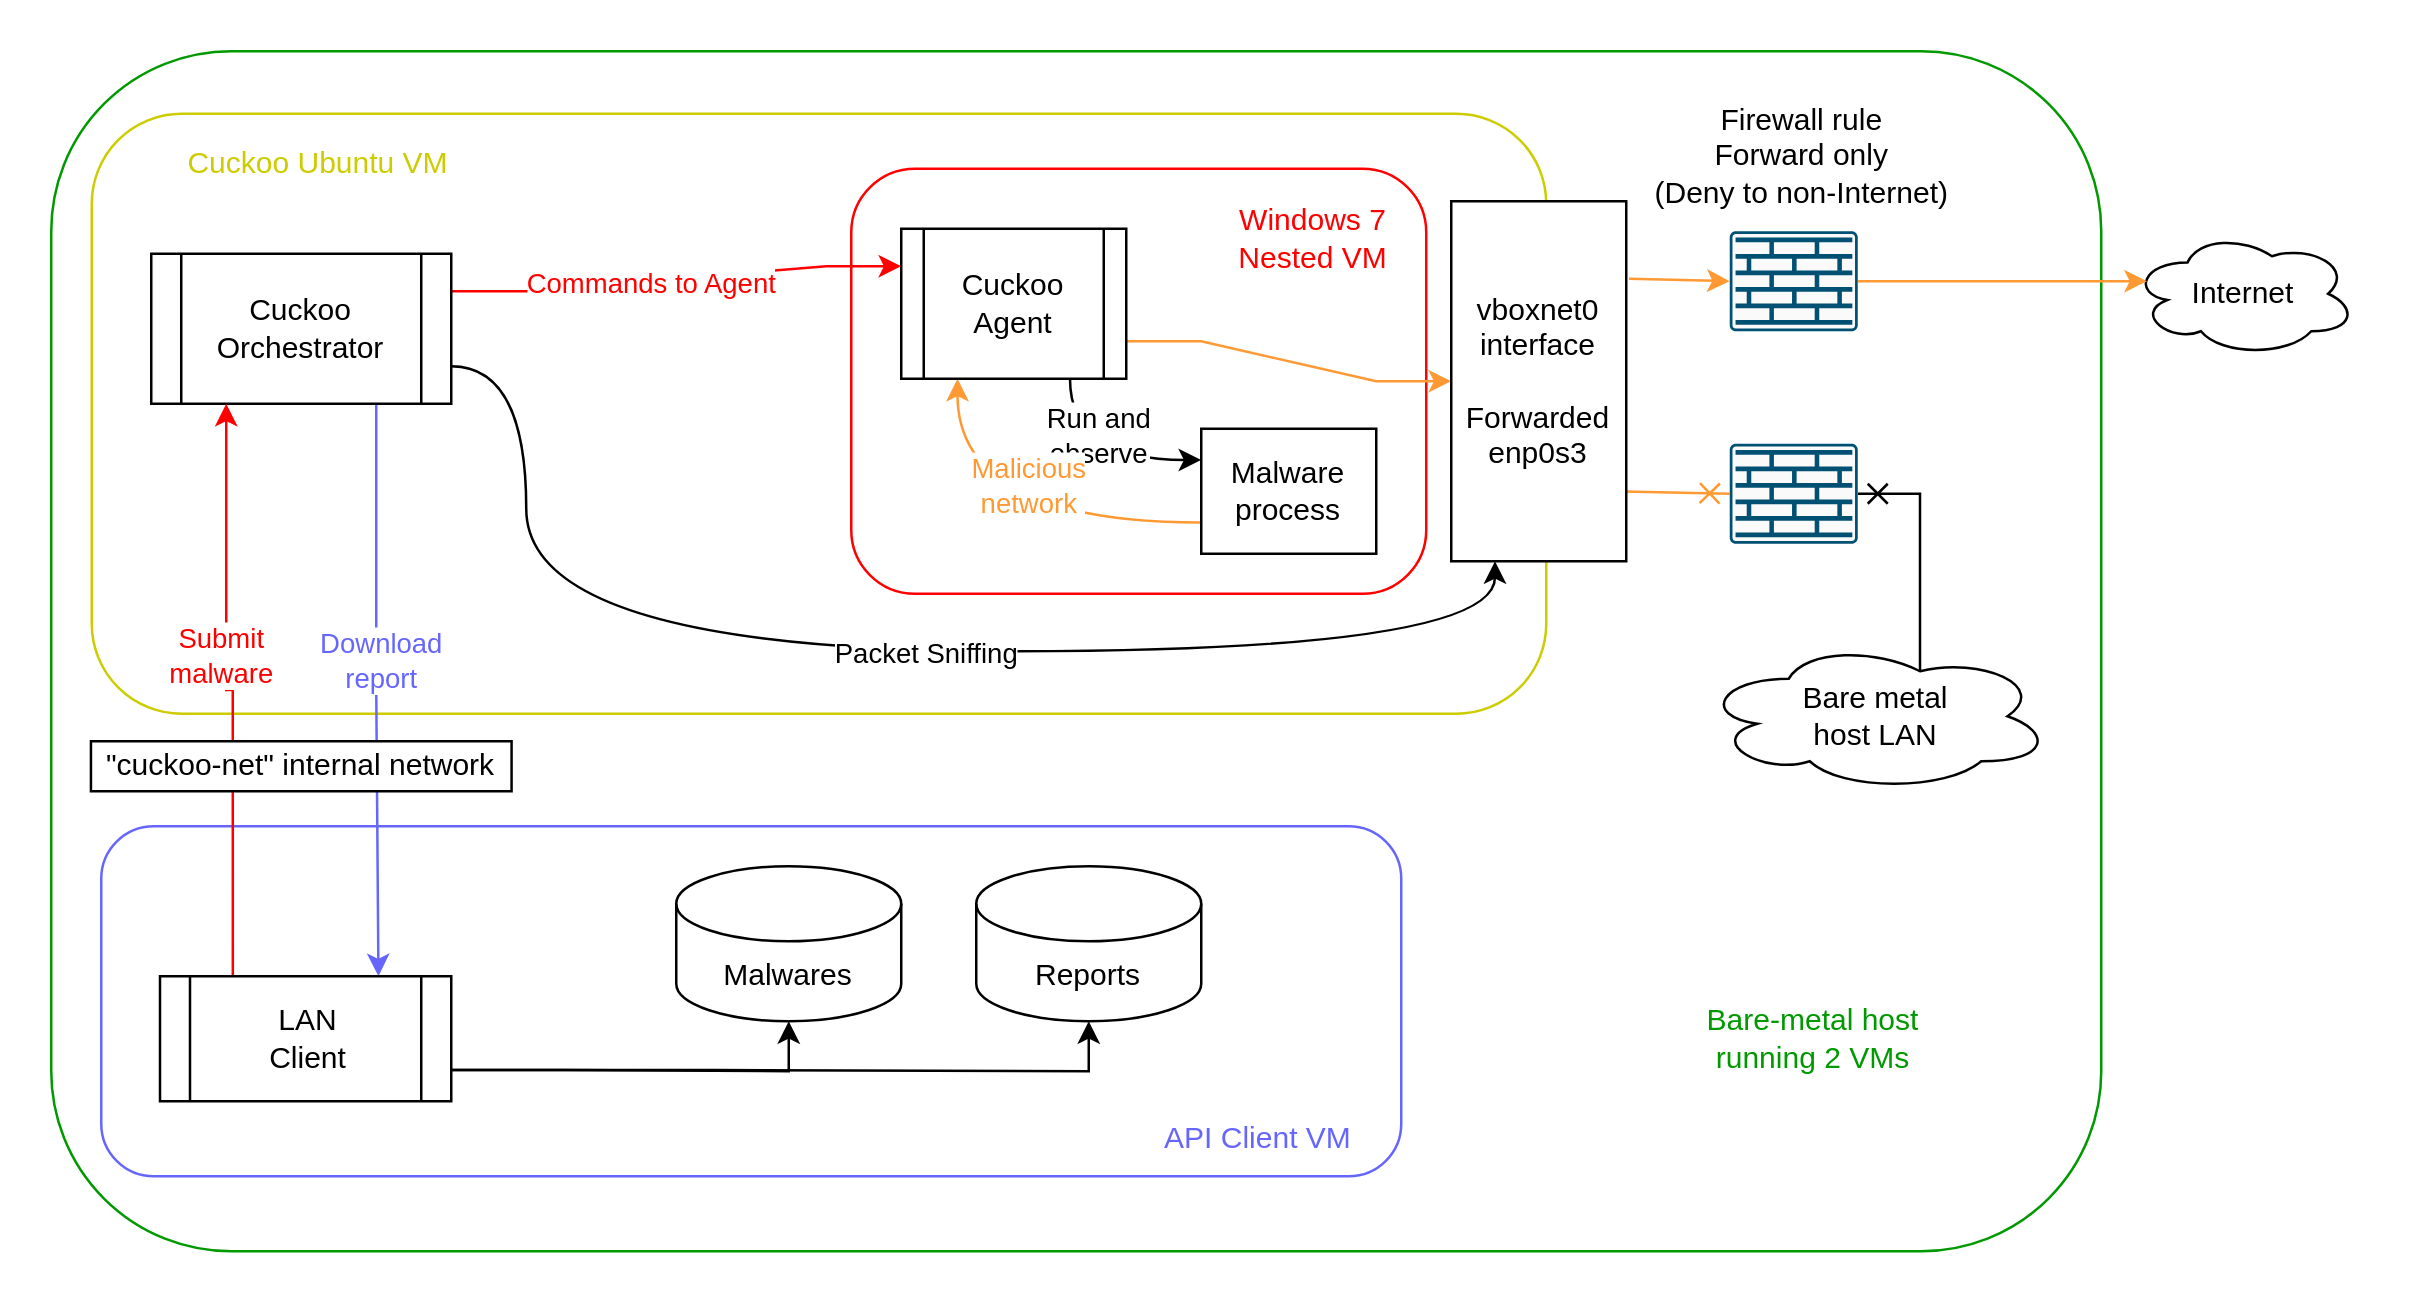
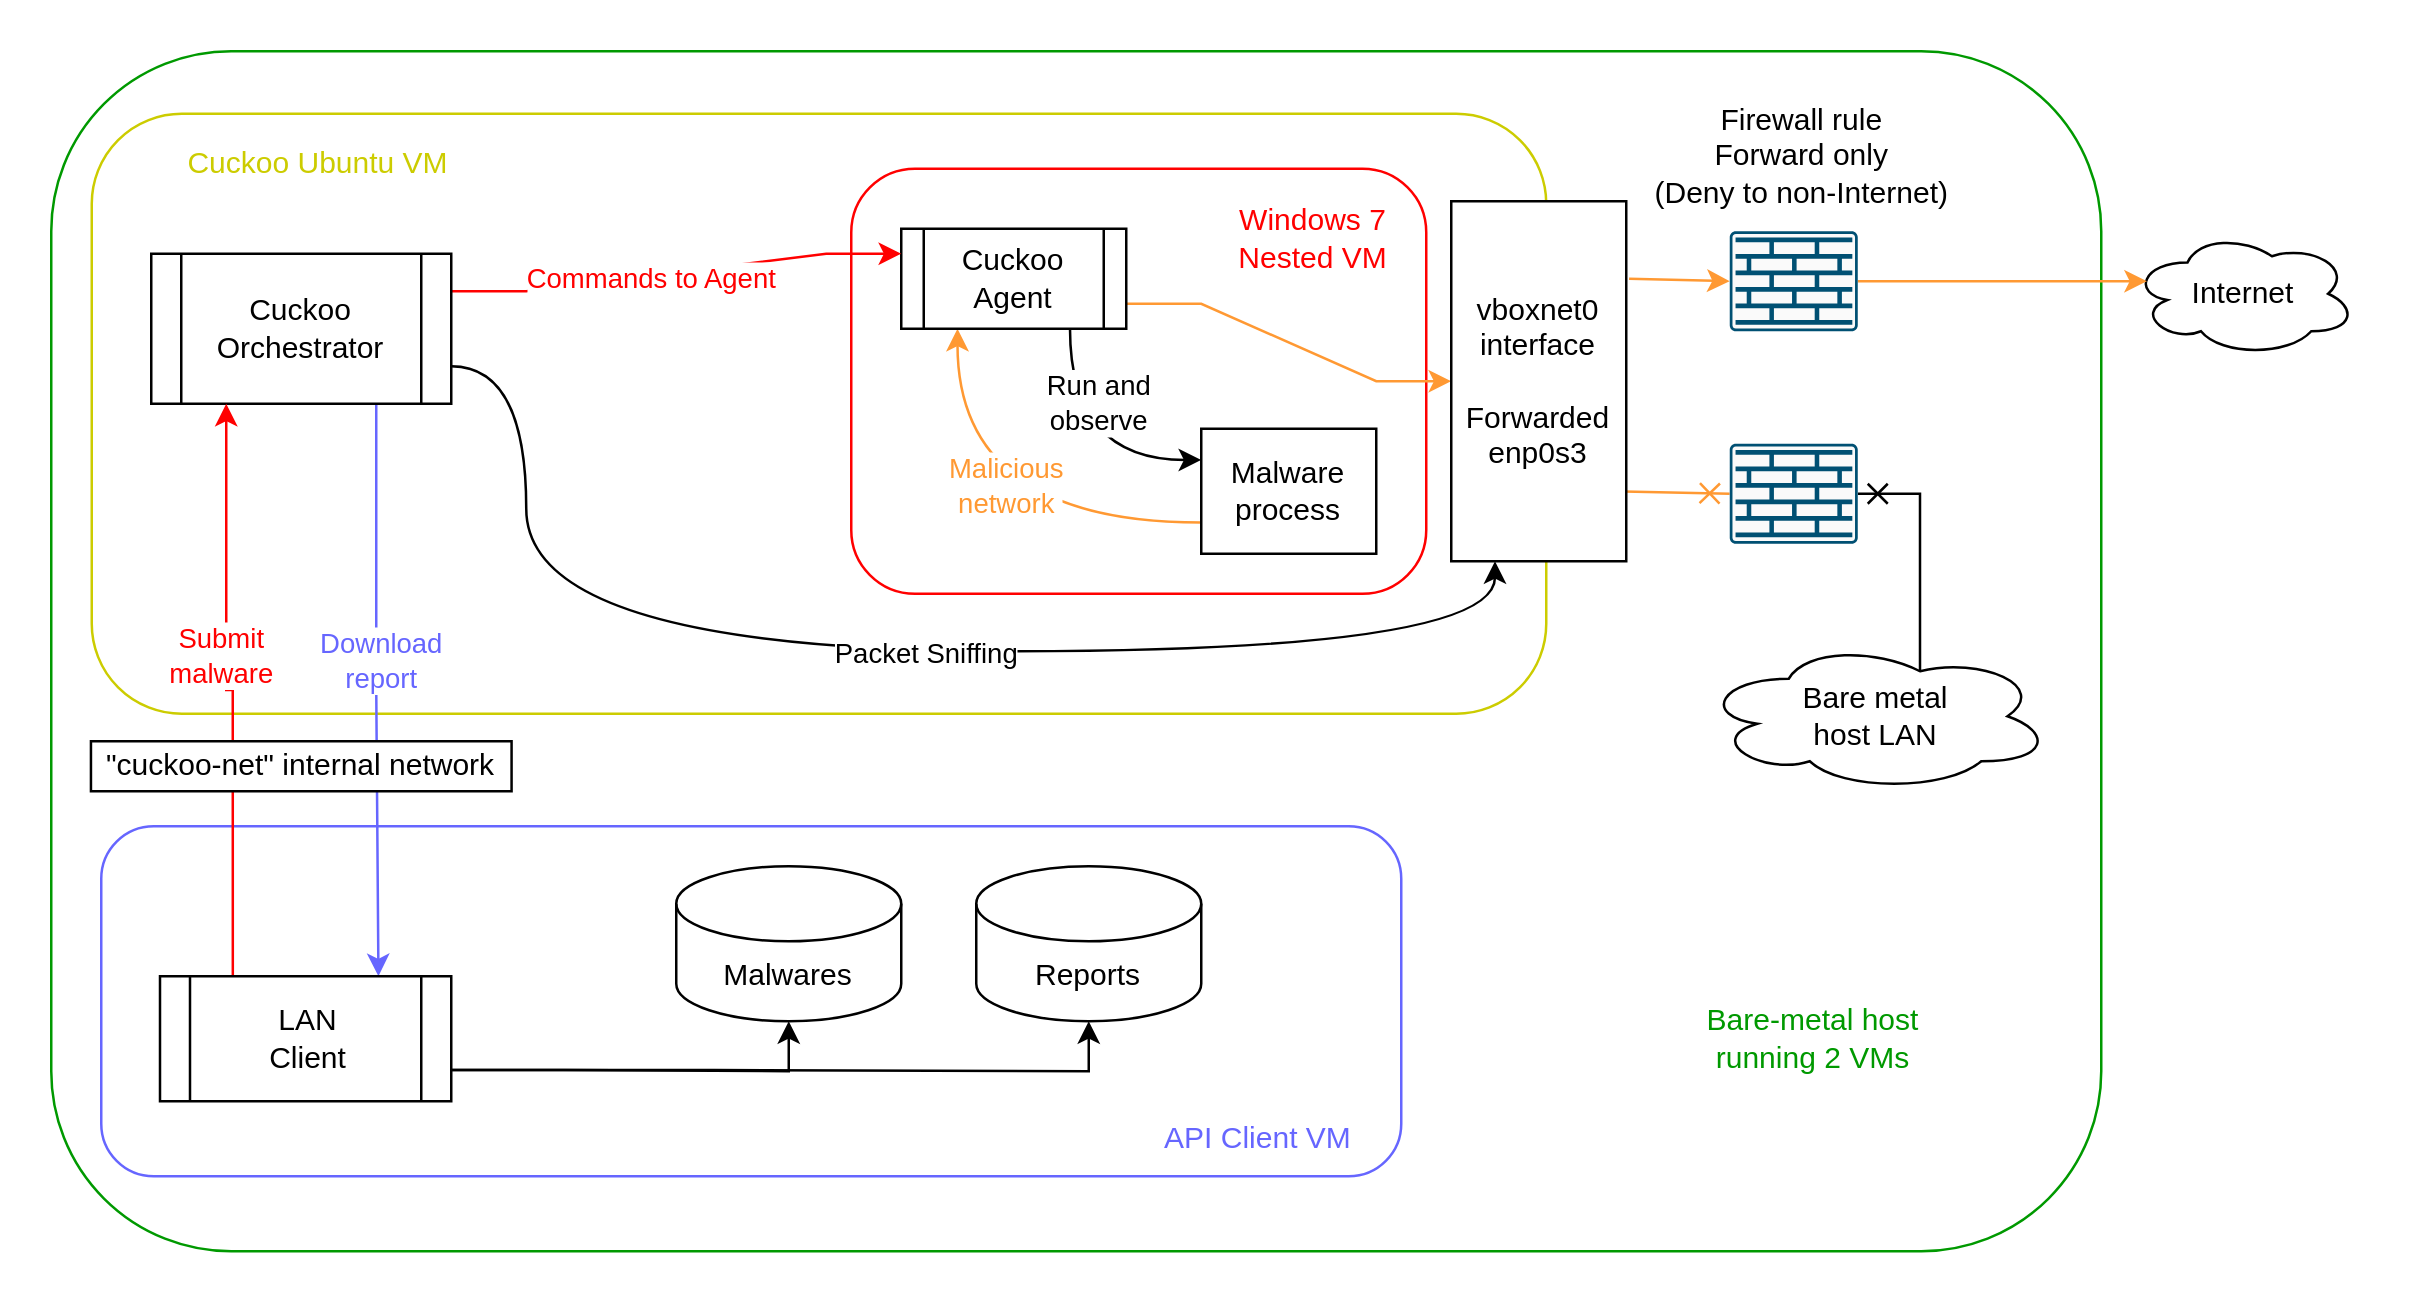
(1014, 304) -> (1014, 279)
